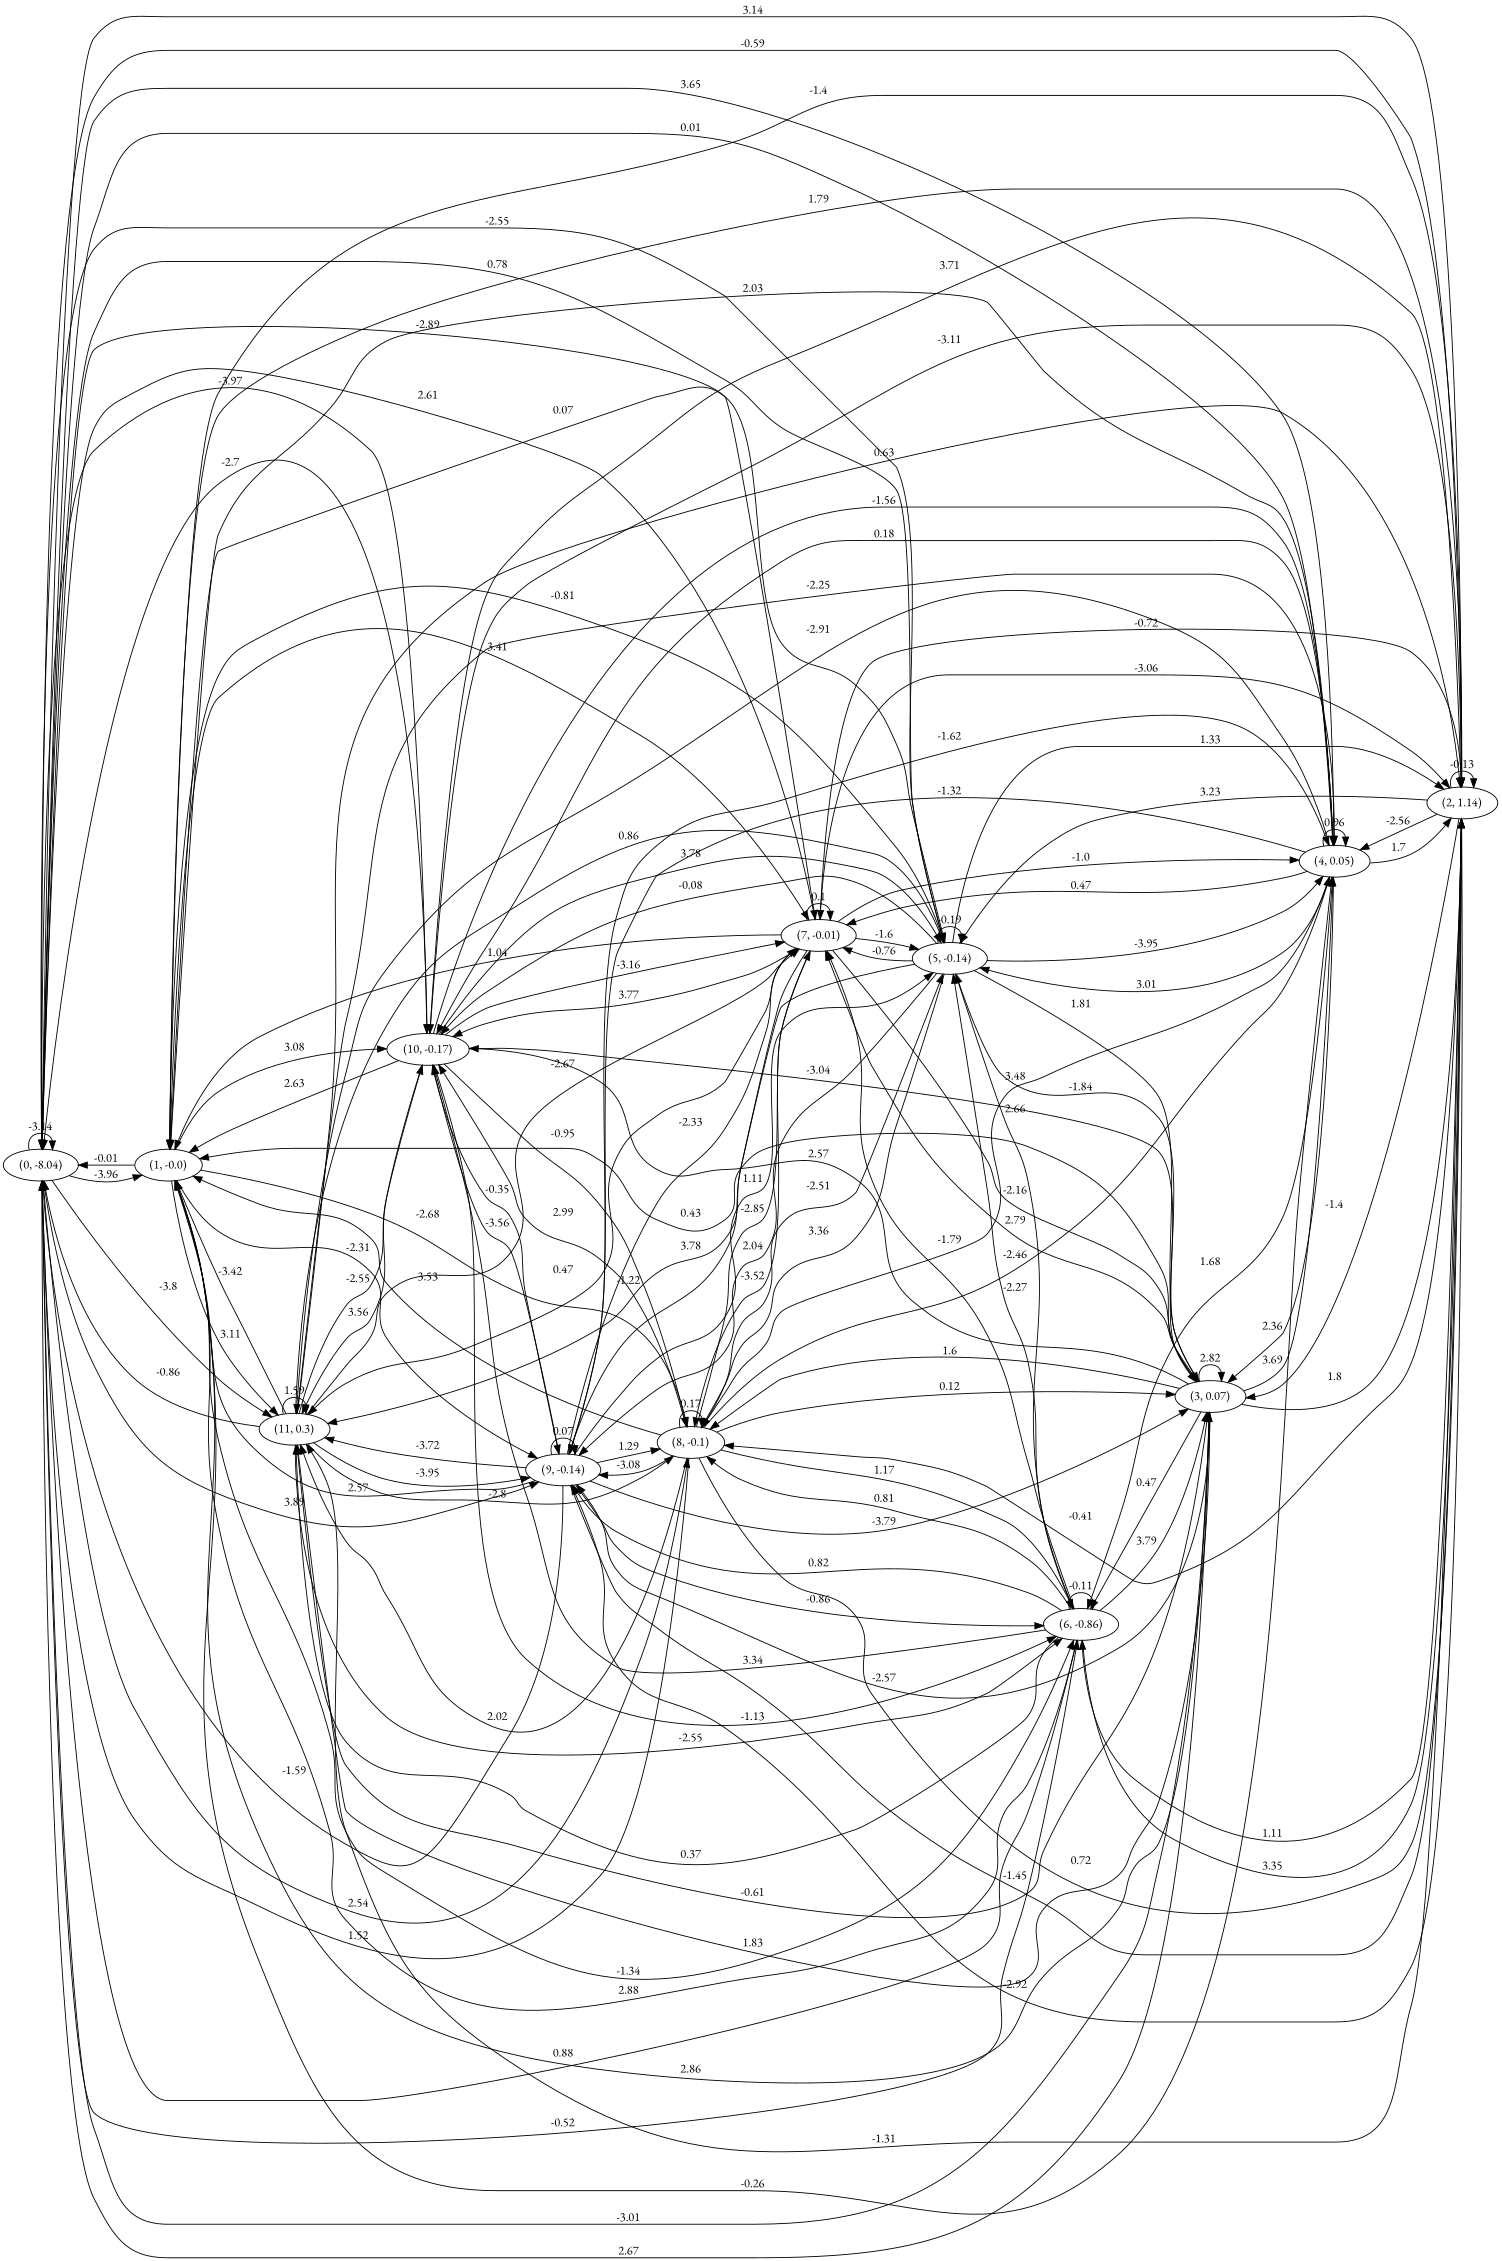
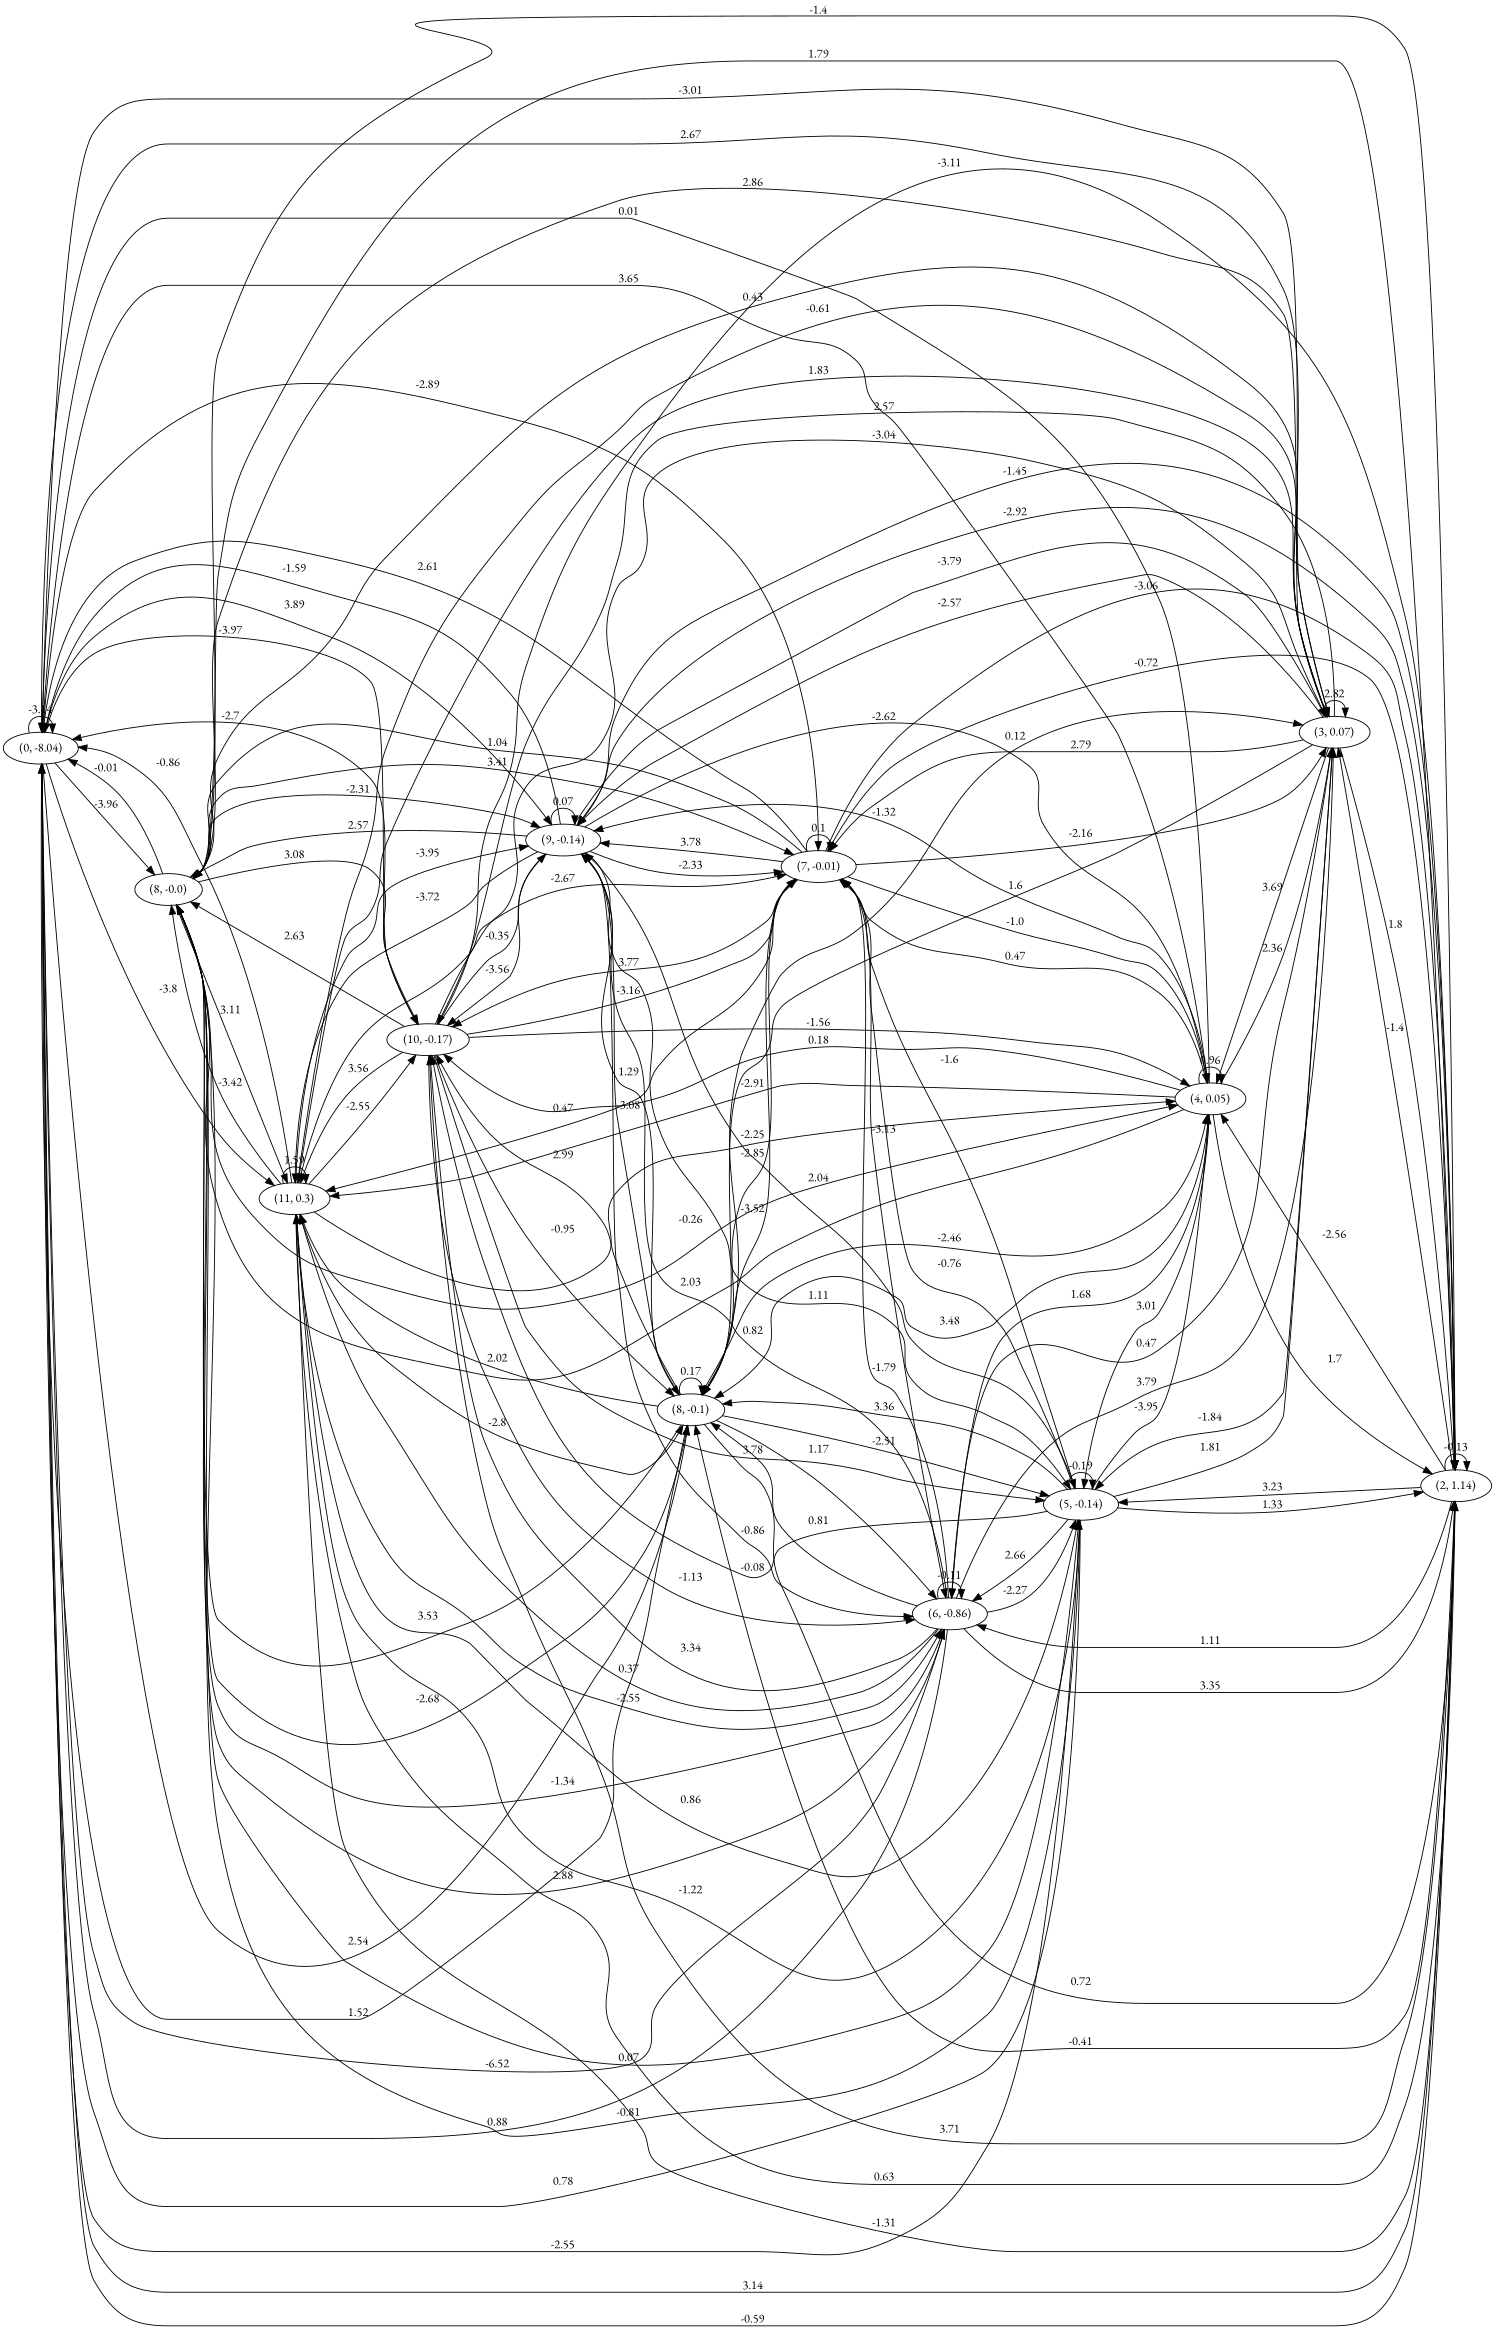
(950, 736) -> (884, 717)
(169, 1165) -> (169, 890)
none -> (884, 1232)
(563, 2123) -> (498, 2064)
